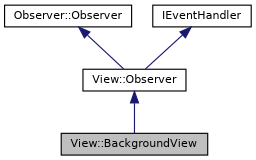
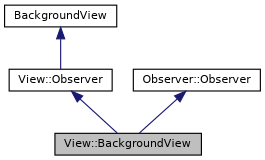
(202, 16) -> (61, 16)
(106, 52) -> (158, 116)
